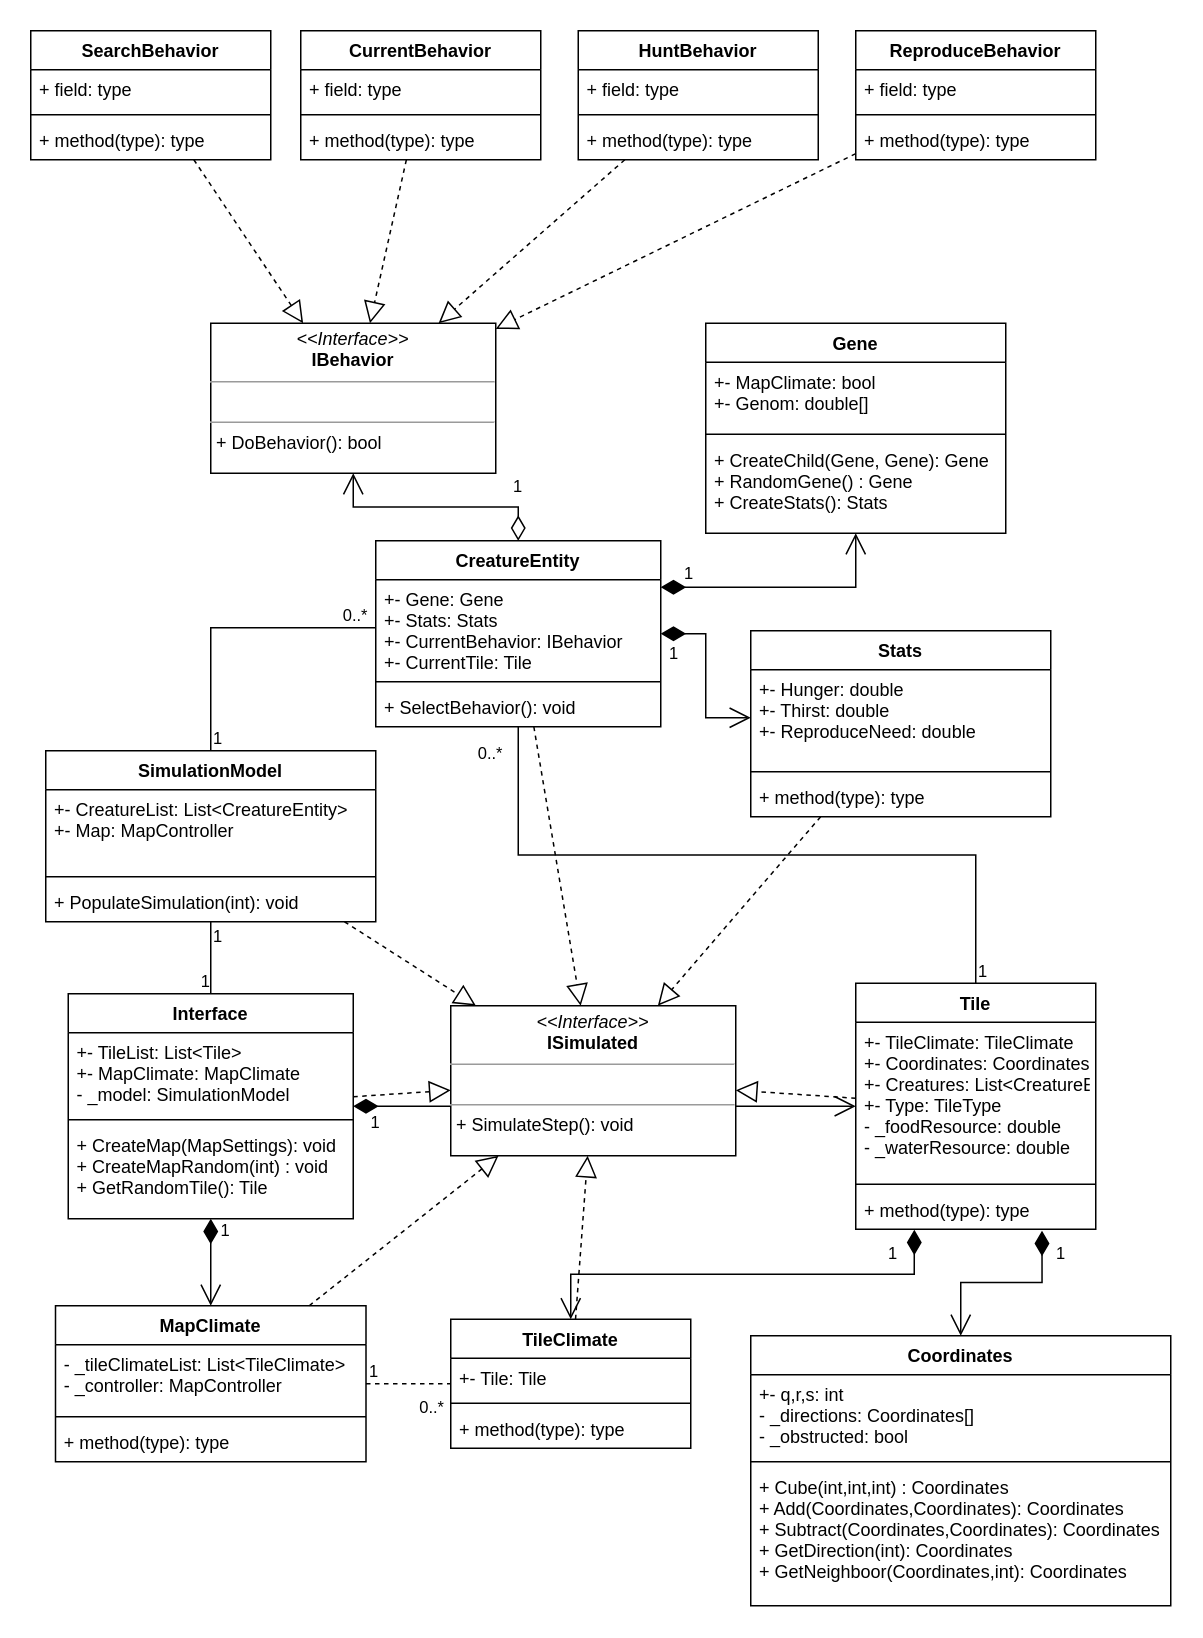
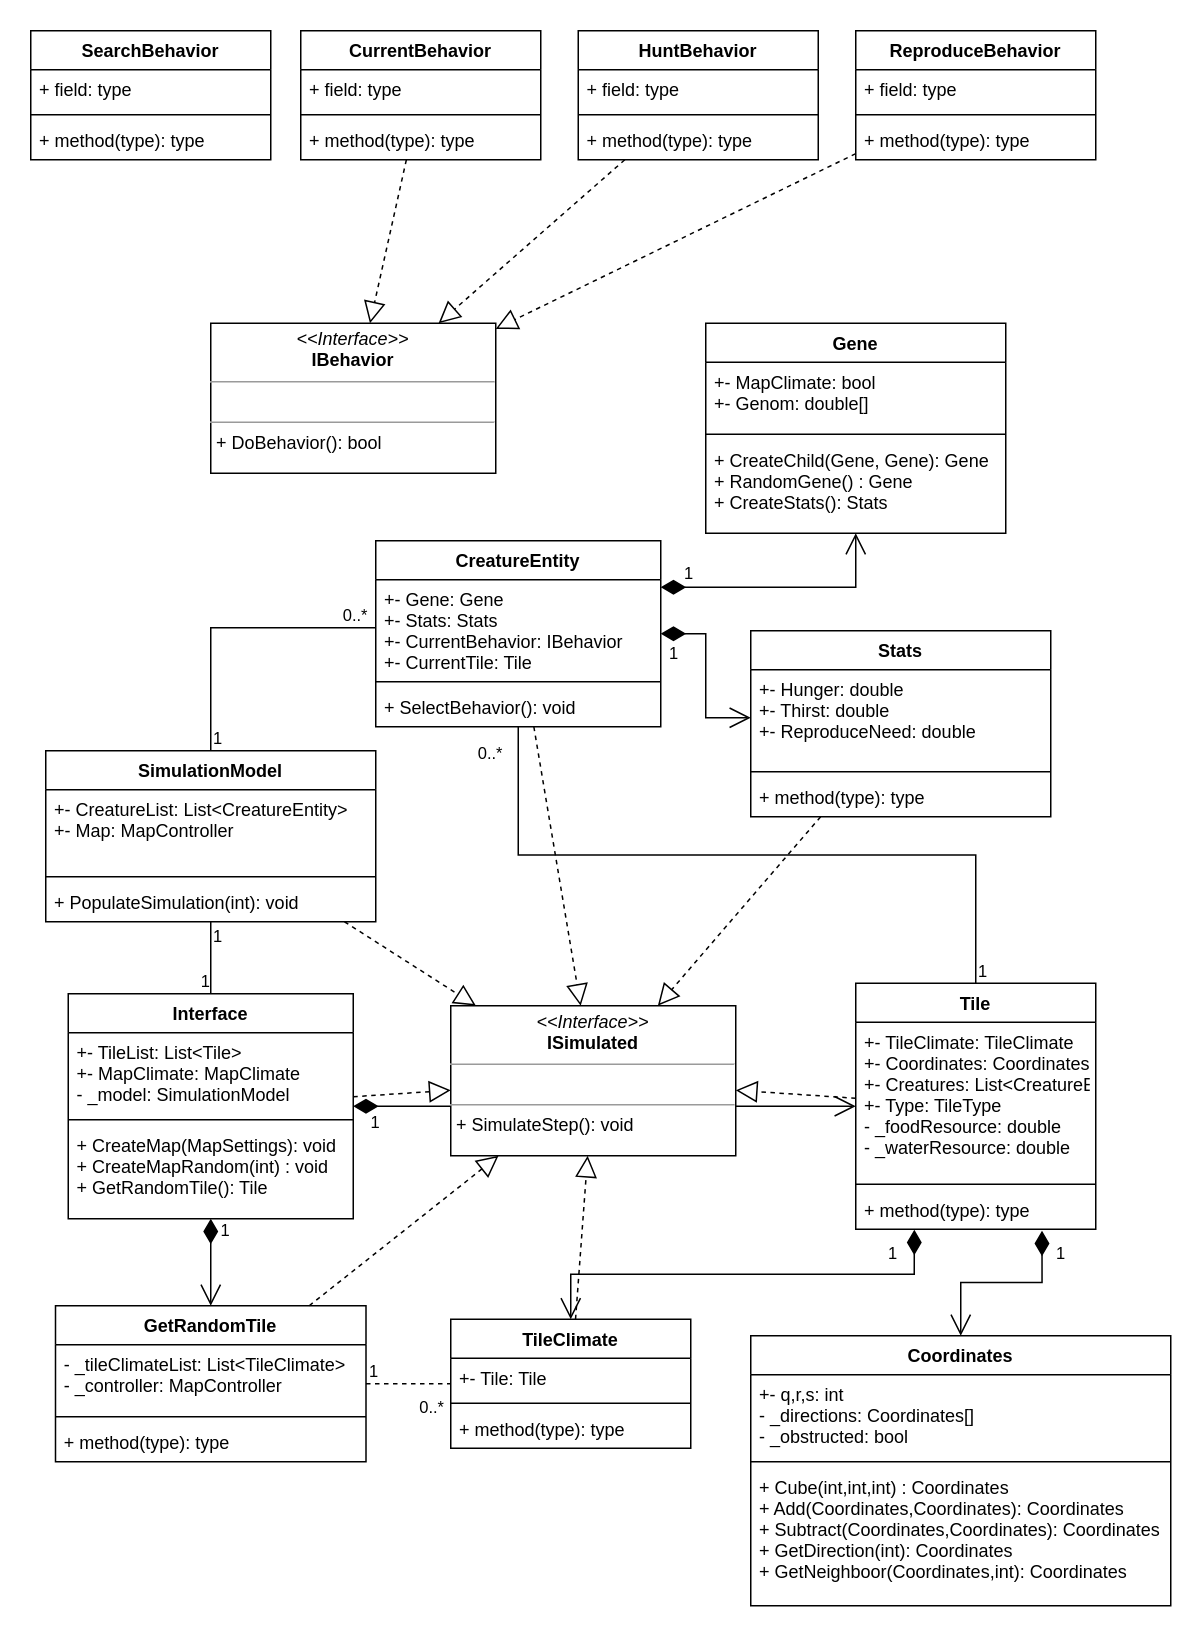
(243, 234) -> none
(425, 507) -> none
(210, 1326) -> (210, 1326)
